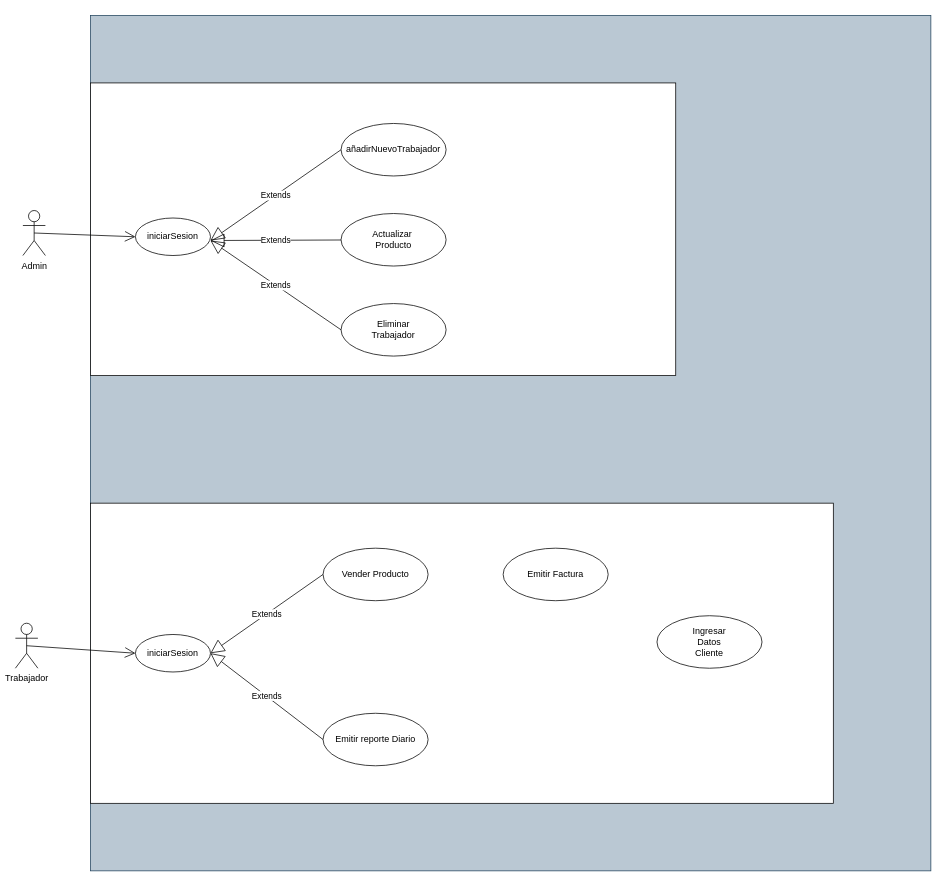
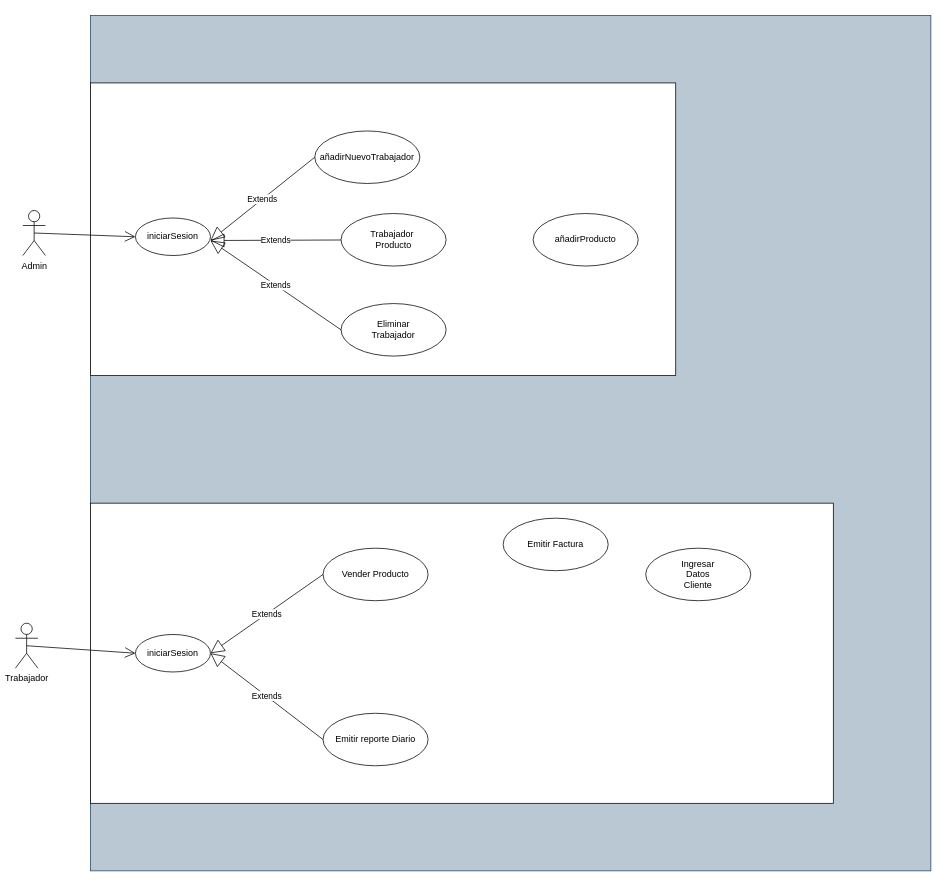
(393, 150) -> (367, 157)
(393, 240) -> (393, 240)
none -> (585, 240)
(555, 574) -> (555, 544)
(709, 642) -> (698, 574)
